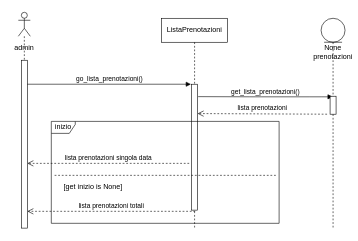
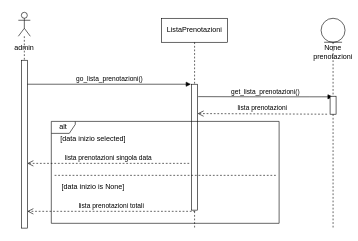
(63, 128) -> (63, 128)
none -> (93, 140)
(93, 188) -> (93, 188)
